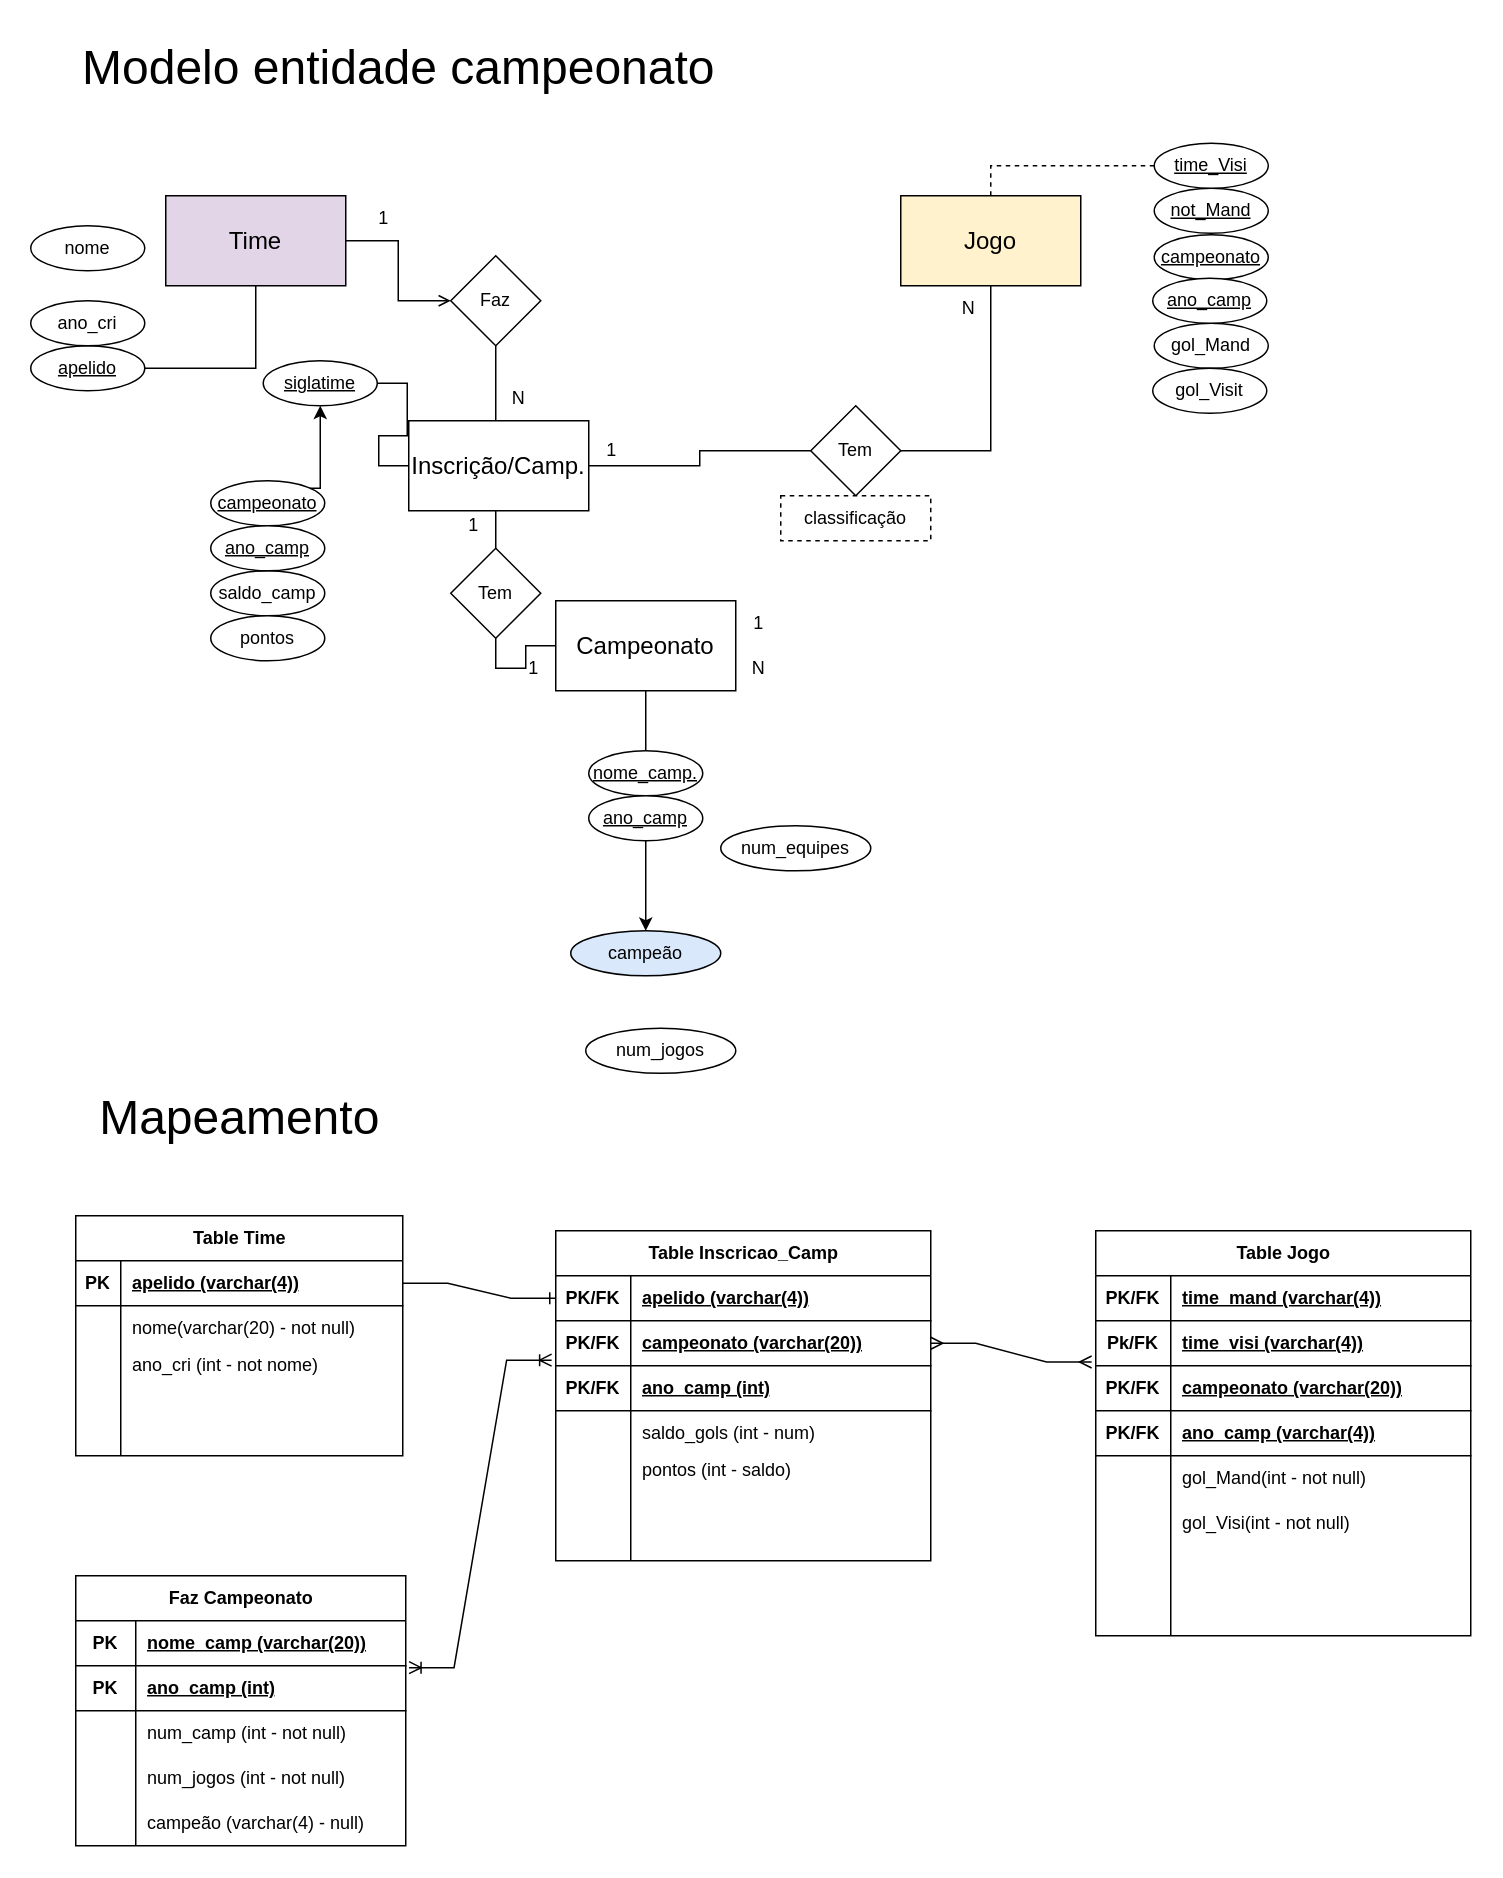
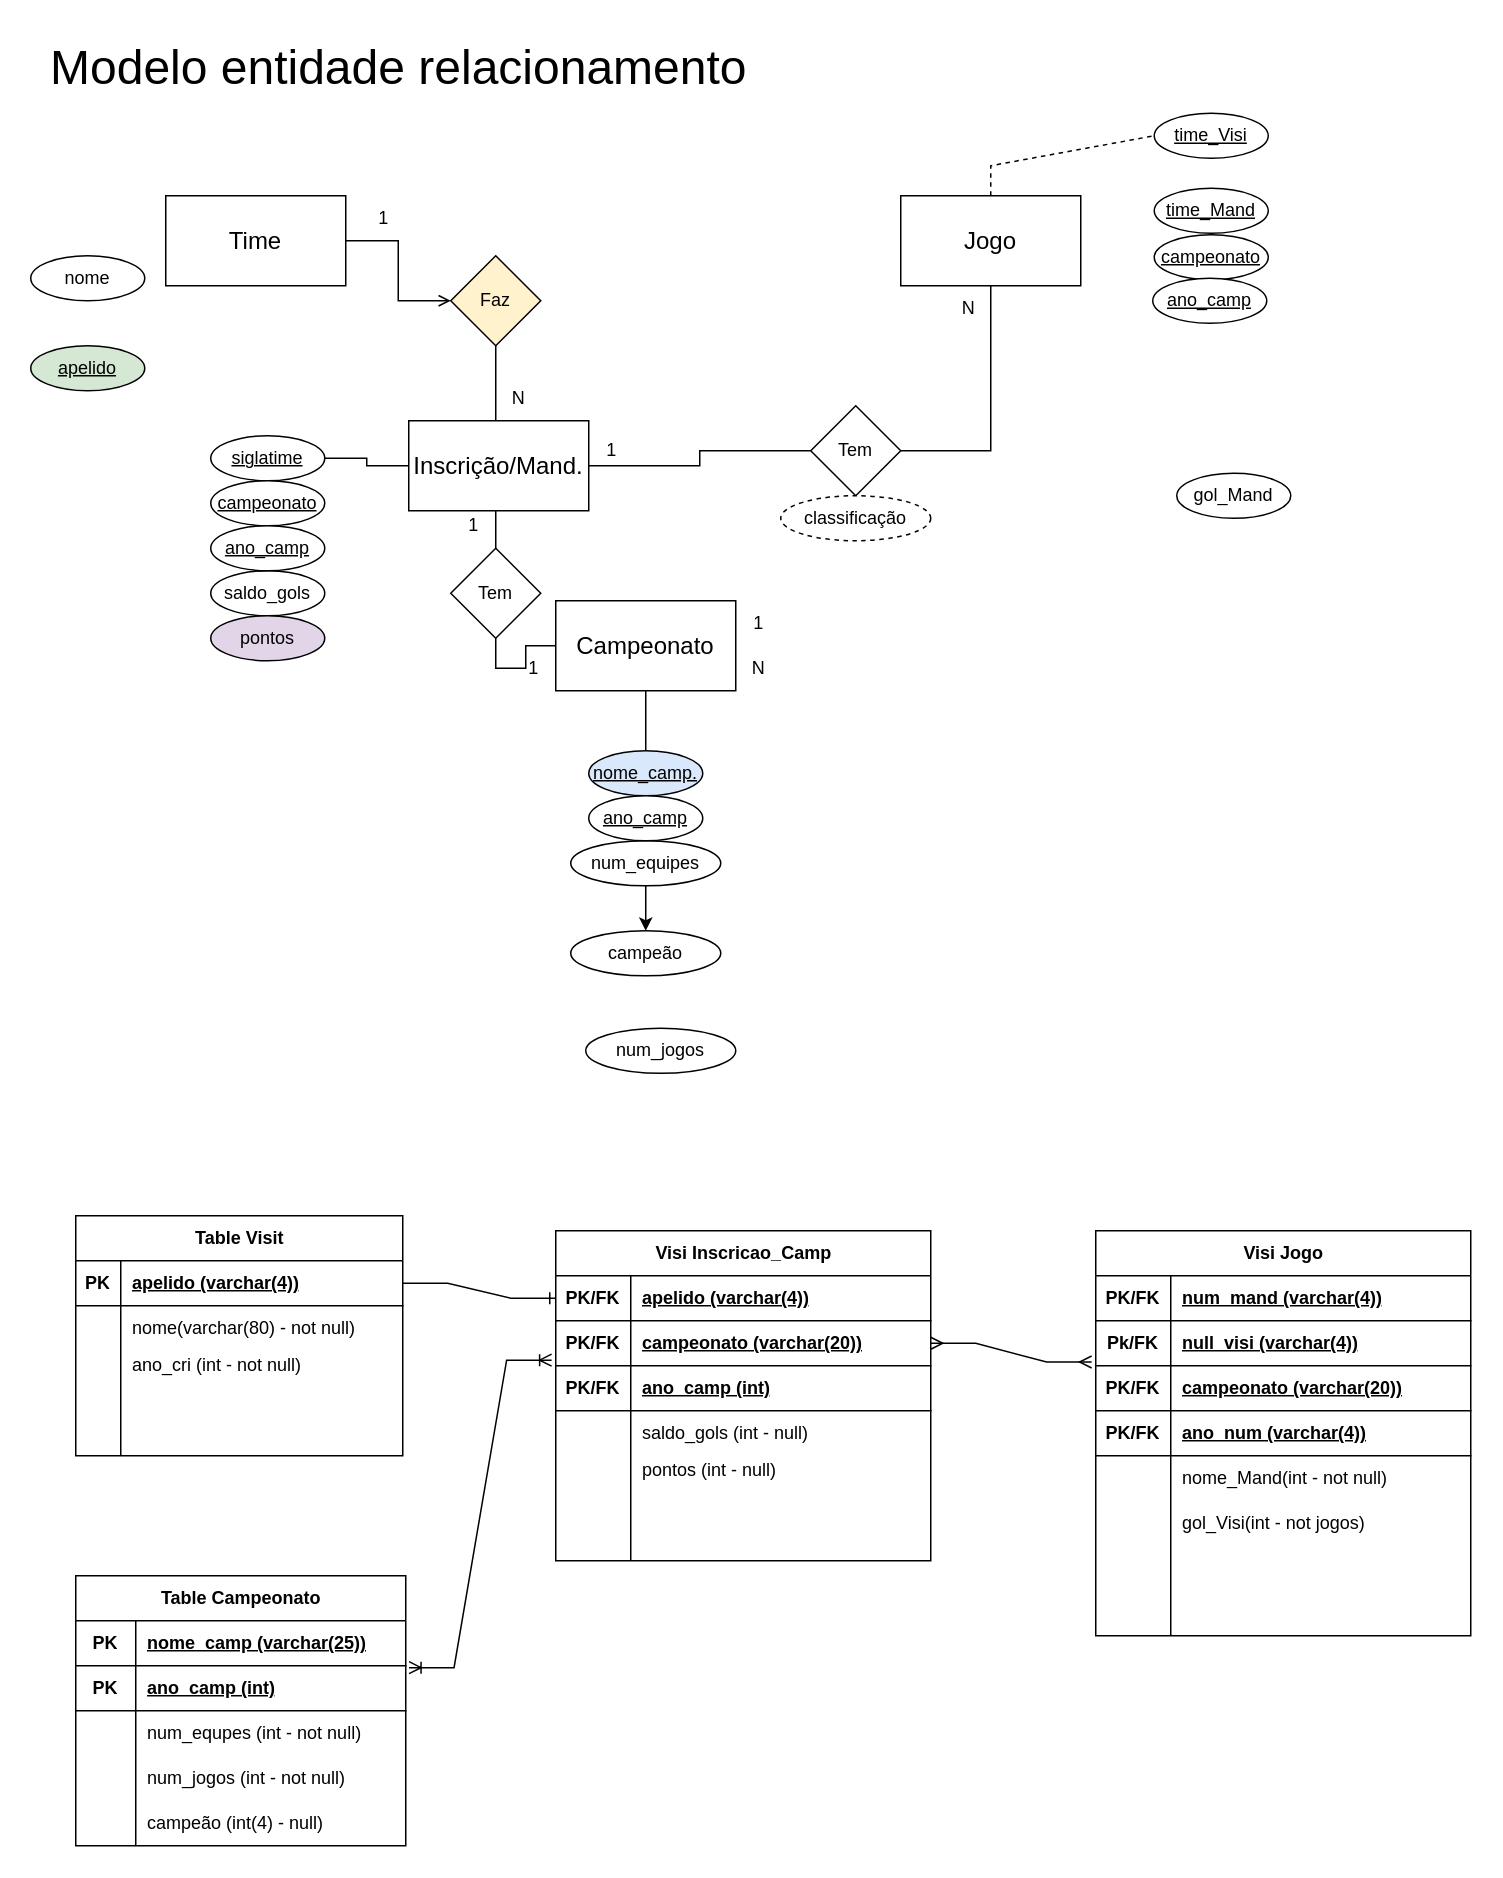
(399, 68) -> (399, 68)
(1211, 166) -> (1211, 136)
(1211, 211) -> (1211, 211)
(256, 241) -> (256, 241)
(991, 241) -> (991, 241)
(88, 248) -> (88, 278)
(496, 301) -> (496, 301)
(88, 323) -> none
(1211, 346) -> (1234, 496)
(88, 368) -> (88, 368)
(241, 368) -> none
(320, 383) -> (268, 458)
(1210, 391) -> none
(499, 466) -> (499, 466)
(856, 518) -> (856, 518)
(268, 593) -> (268, 593)
(268, 638) -> (268, 638)
(646, 773) -> (646, 773)
(796, 848) -> (646, 863)
(646, 953) -> (646, 953)
(239, 1118) -> none
(240, 1238) -> (240, 1238)
(744, 1253) -> (744, 1253)
(1284, 1253) -> (1284, 1253)
(1289, 1298) -> (1286, 1298)
(262, 1328) -> (262, 1328)
(1284, 1343) -> (1282, 1343)
(240, 1366) -> (235, 1366)
(740, 1433) -> (740, 1433)
(1286, 1433) -> (1281, 1433)
(732, 1471) -> (724, 1471)
(1287, 1478) -> (1295, 1478)
(1283, 1523) -> (1292, 1523)
(242, 1598) -> (242, 1598)
(261, 1643) -> (261, 1643)
(257, 1733) -> (267, 1733)
(272, 1823) -> (250, 1823)
